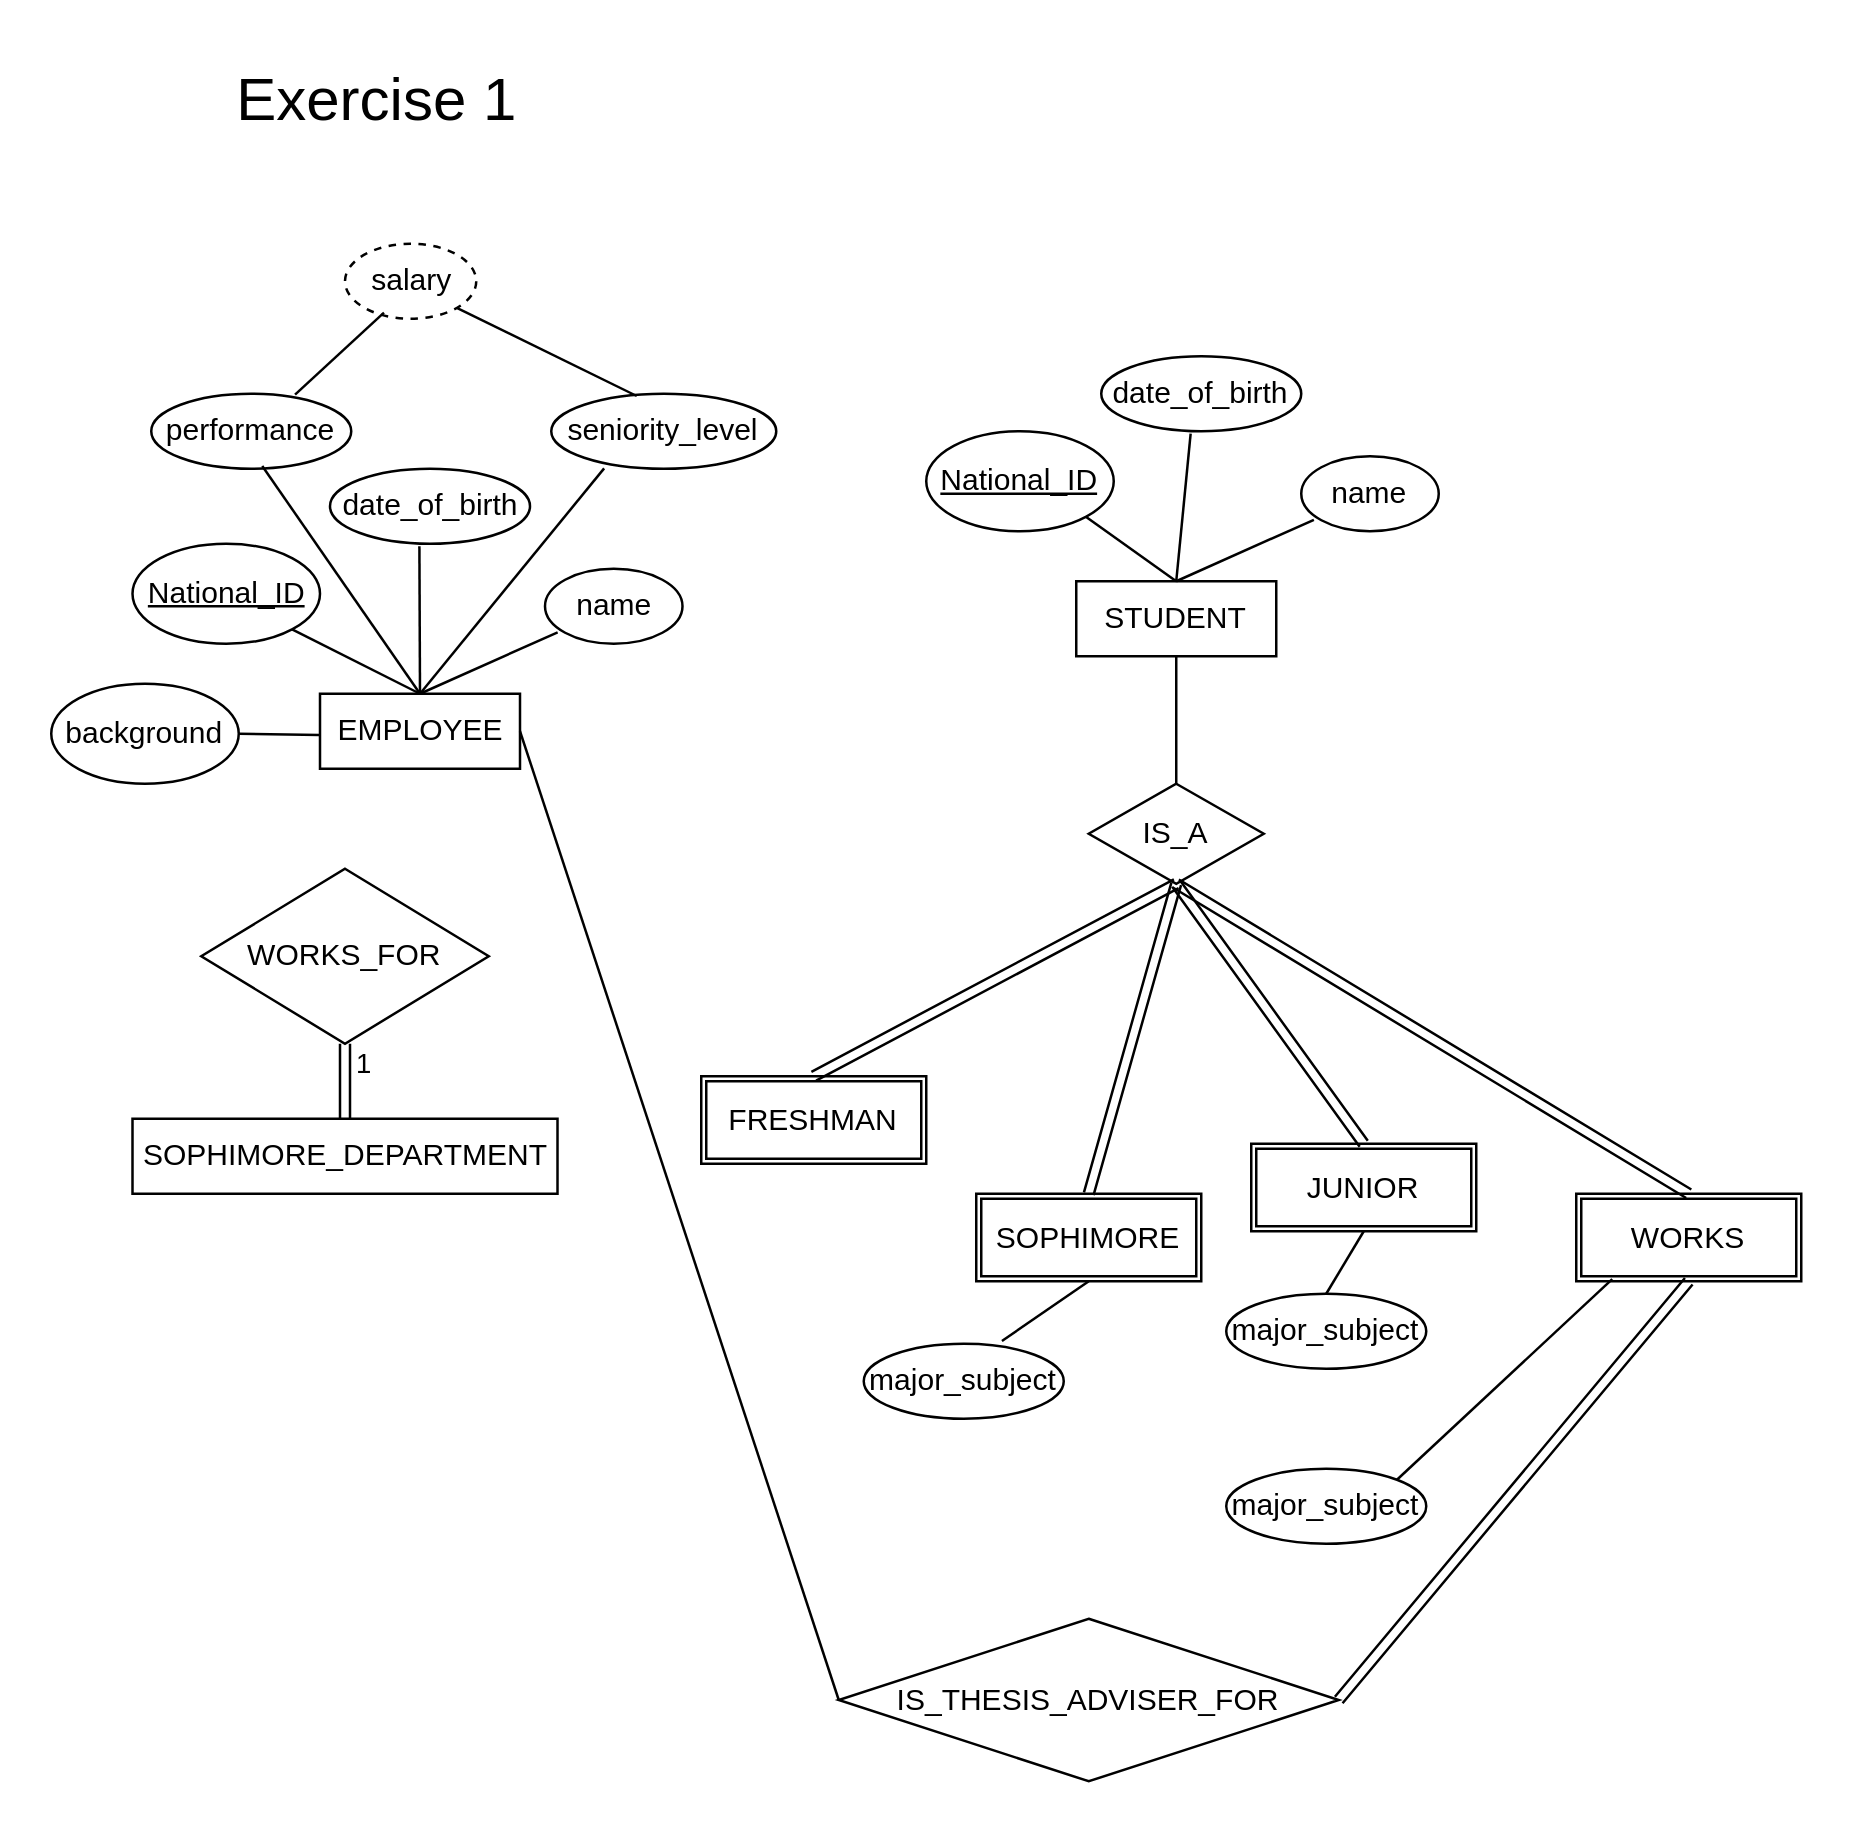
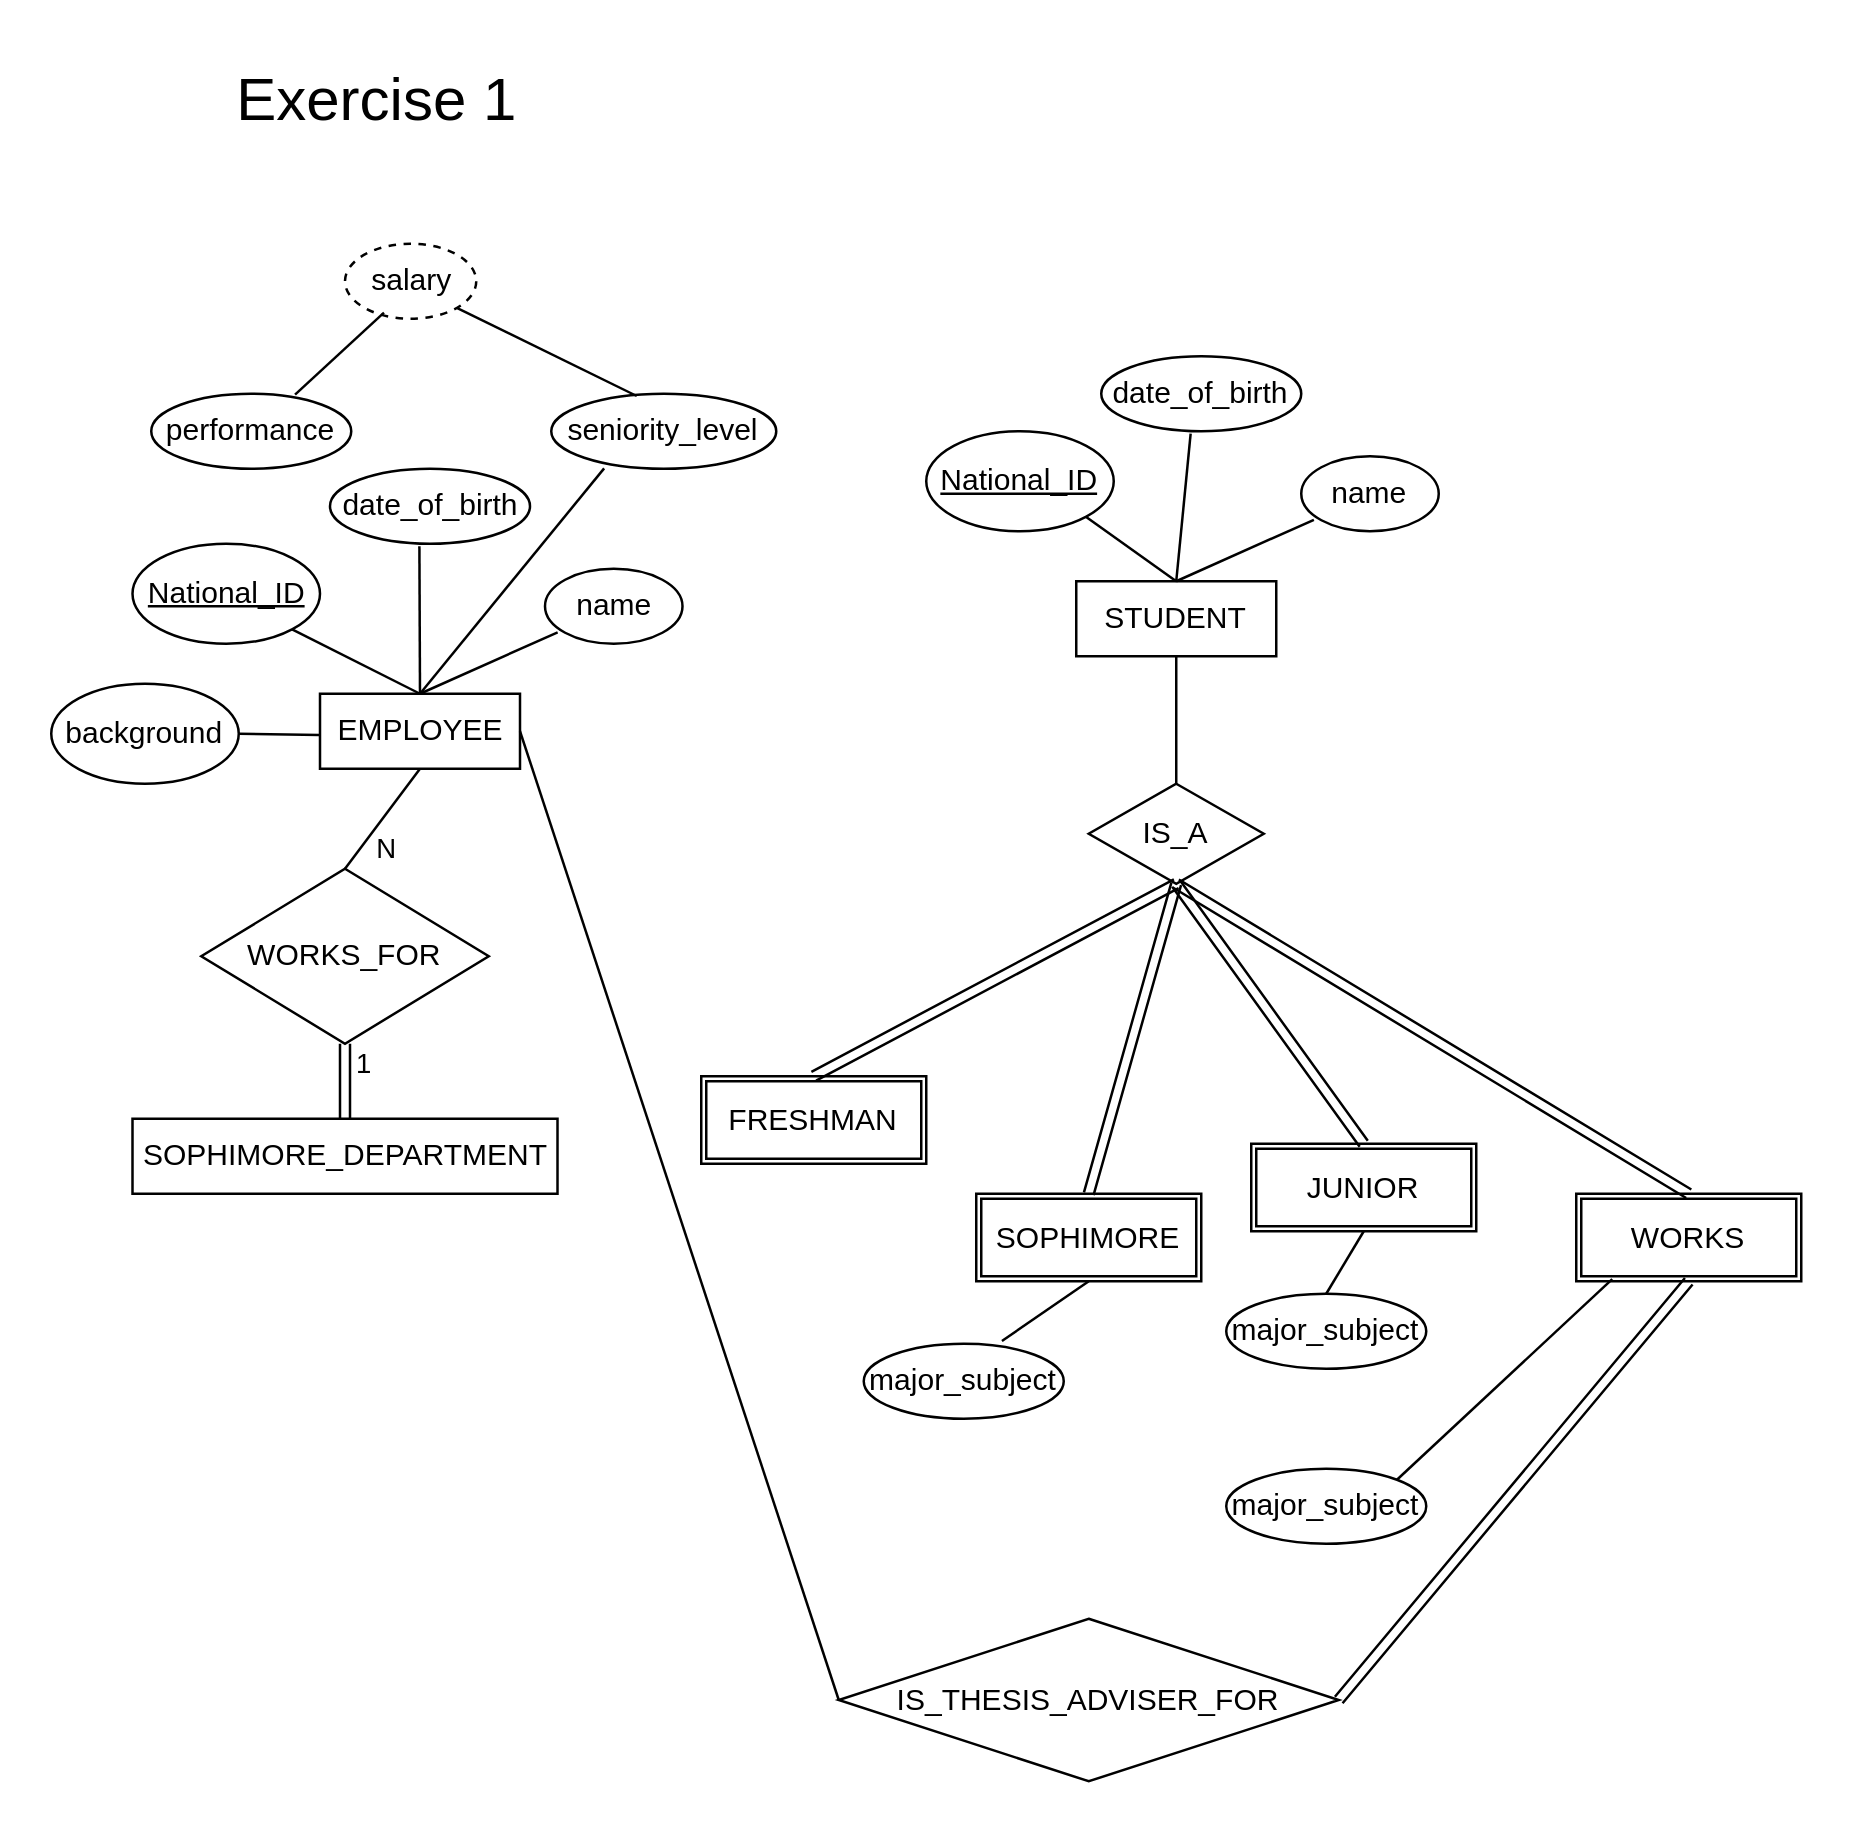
(338, 575) -> none
none -> (382, 819)
